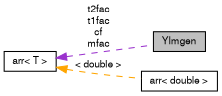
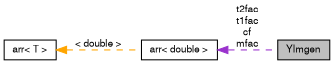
(110, 51) -> (253, 50)
